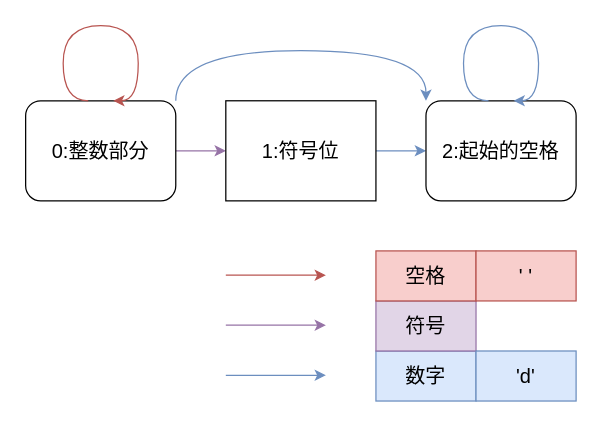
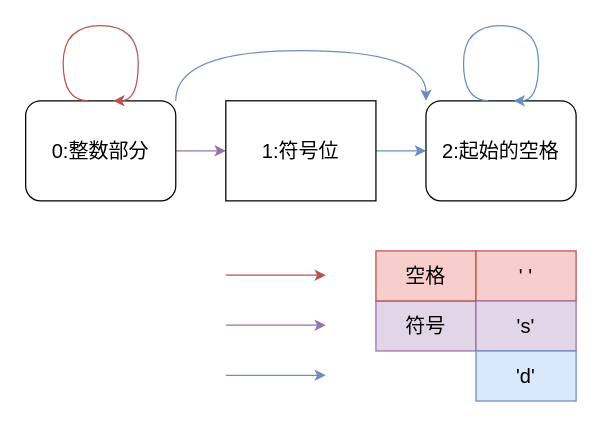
none -> (526, 326)
(426, 376) -> none
